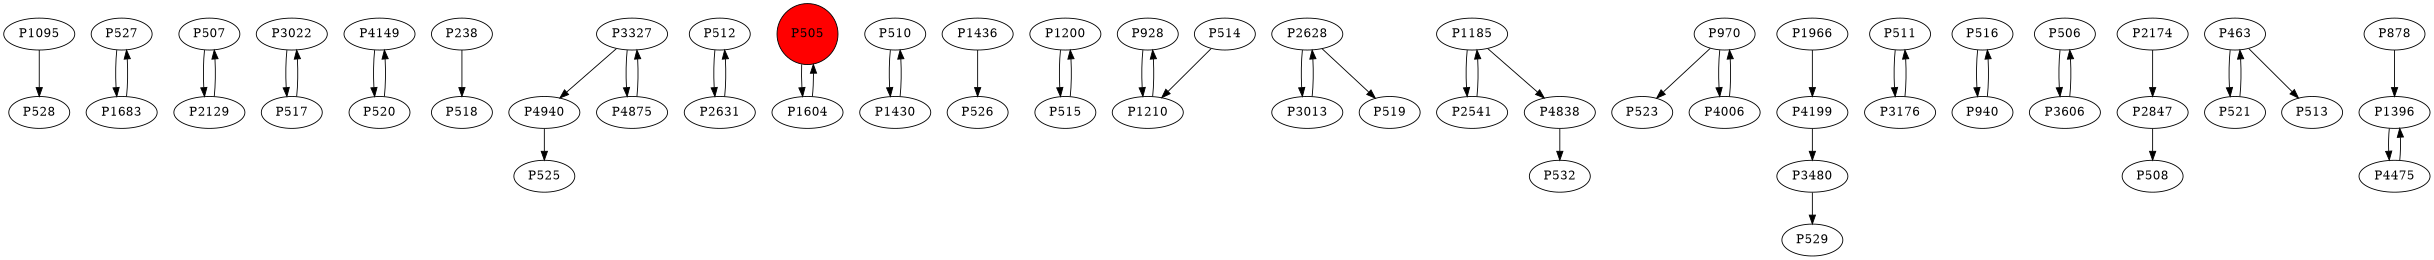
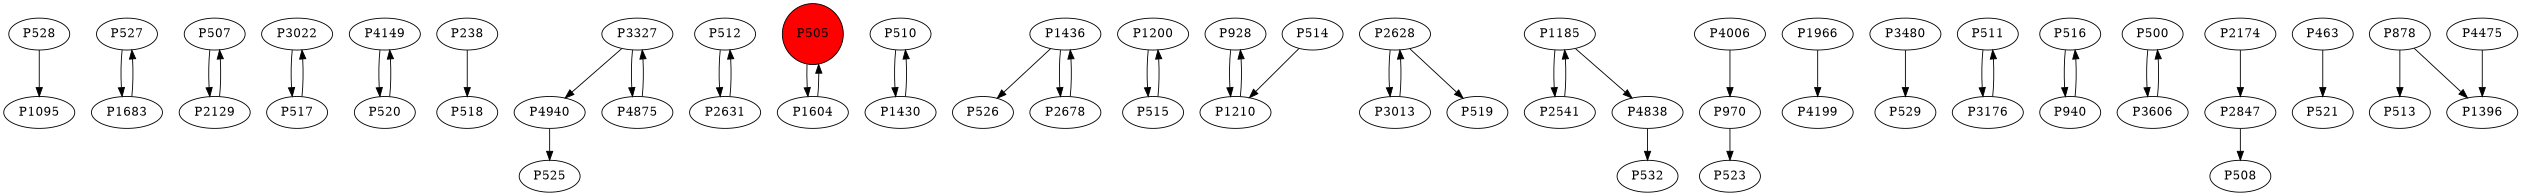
(2065, 34) -> (2153, 34)
(39, 69) -> (39, 69)
(1719, 69) -> none
(2271, 70) -> (2400, 69)
(2241, 78) -> none
none -> (1065, 112)
(1812, 140) -> none
(2389, 140) -> none
